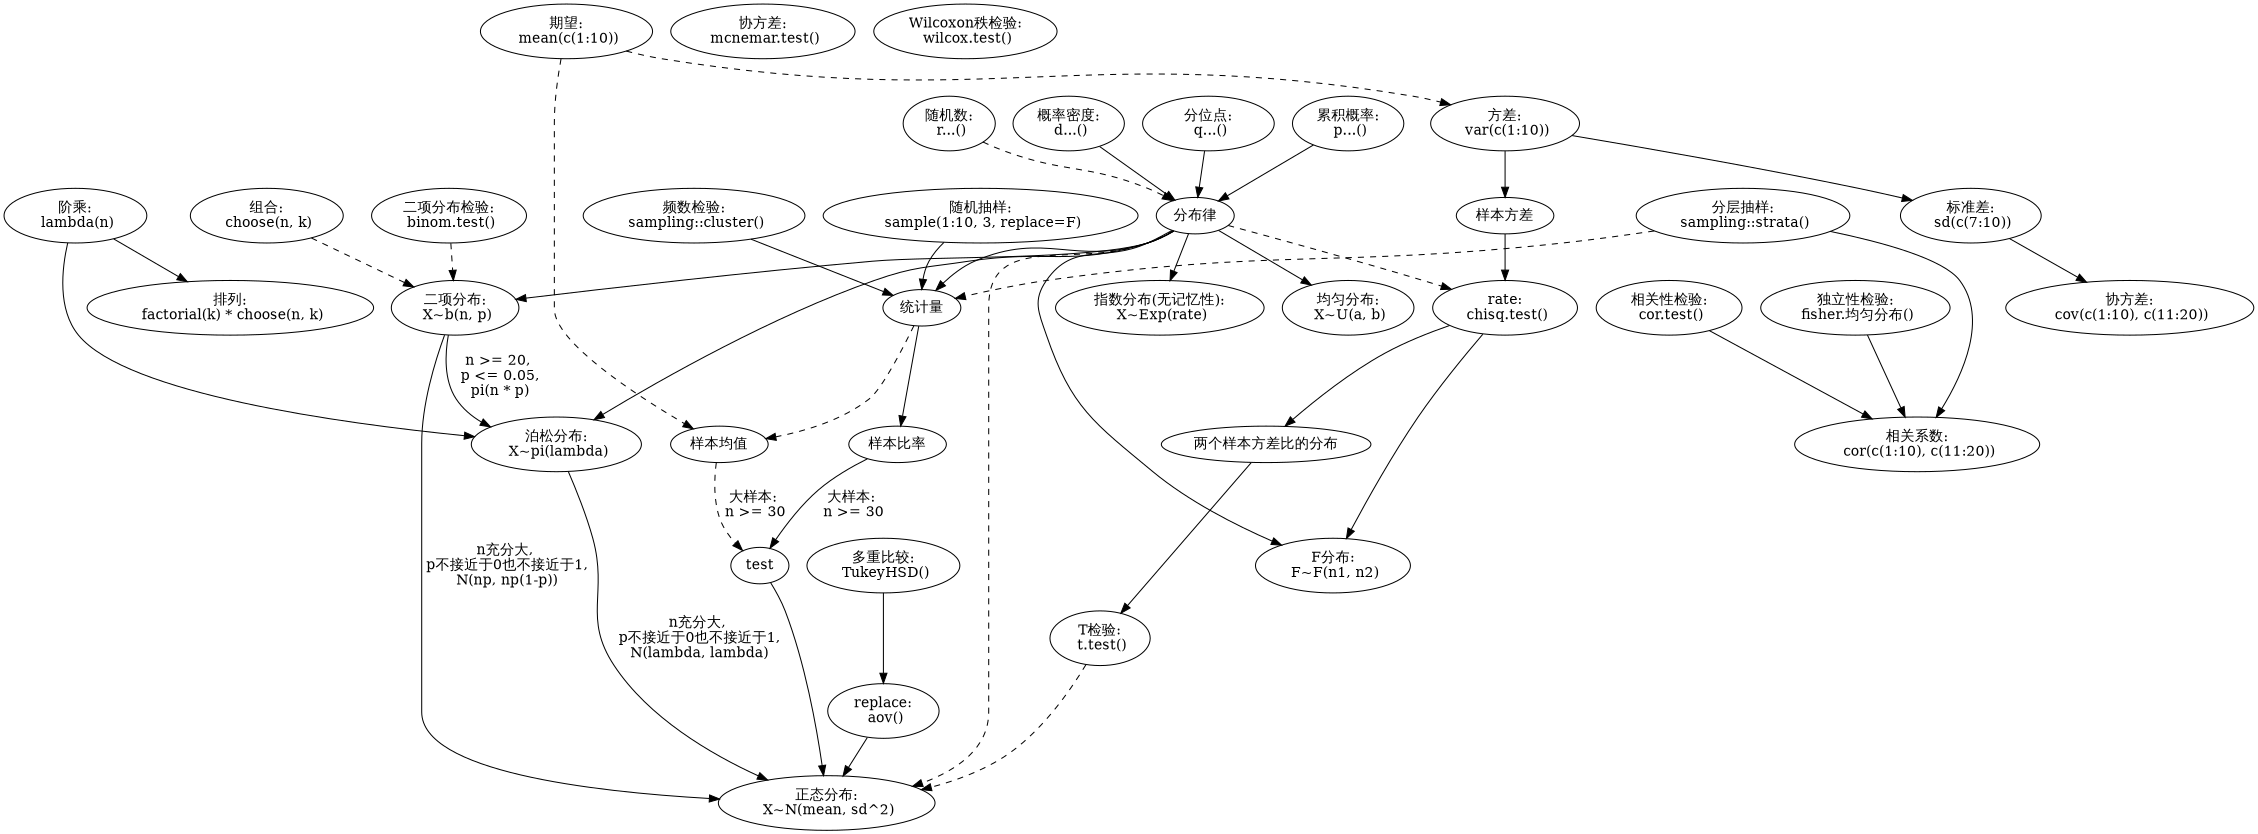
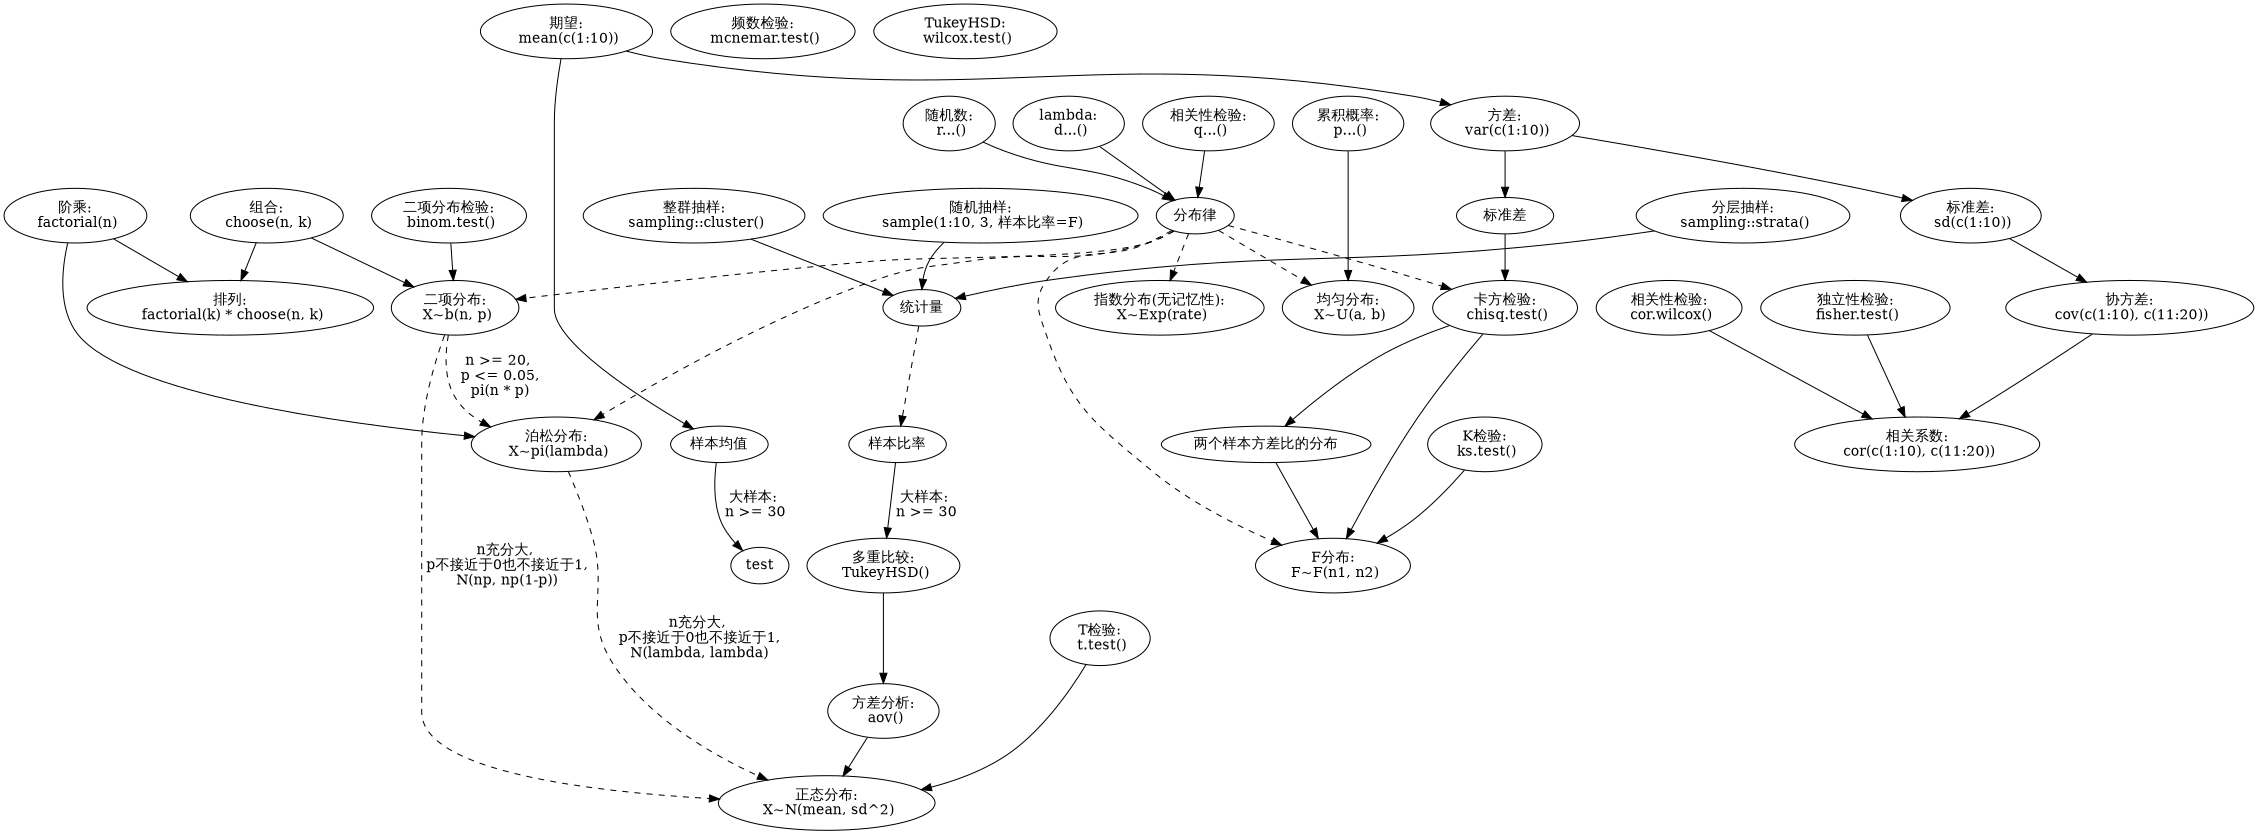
(763, 31) -> (763, 31)
(965, 31) -> (965, 31)
(1033, 77) -> (1033, 77)
(1069, 124) -> (1069, 124)
(1208, 124) -> (1208, 124)
(1073, 168) -> (1073, 168)
(1270, 170) -> (1348, 211)
(75, 216) -> (75, 216)
(694, 216) -> (694, 216)
(981, 216) -> (981, 216)
(1505, 216) -> (1505, 216)
(1971, 216) -> (1971, 216)
(1050, 249) -> none
(1181, 252) -> (1181, 252)
(1258, 254) -> (1258, 254)
none -> (251, 257)
(452, 257) -> (452, 257)
(1309, 259) -> (1309, 259)
(358, 260) -> (358, 260)
(851, 263) -> (851, 263)
(554, 272) -> (554, 272)
(1959, 279) -> (2031, 374)
(876, 280) -> (876, 280)
(1505, 308) -> (1505, 308)
(1669, 308) -> (1669, 308)
(1855, 308) -> (1855, 308)
(911, 371) -> (911, 371)
(450, 385) -> (450, 385)
(1071, 389) -> (1071, 389)
(863, 403) -> none
none -> (1485, 444)
(989, 452) -> none
(816, 492) -> (892, 495)
(716, 505) -> (716, 505)
(1189, 534) -> (1295, 496)
(610, 657) -> (610, 657)
(804, 672) -> none
(422, 679) -> (422, 679)
(883, 711) -> (883, 711)
(1022, 743) -> (1022, 743)
